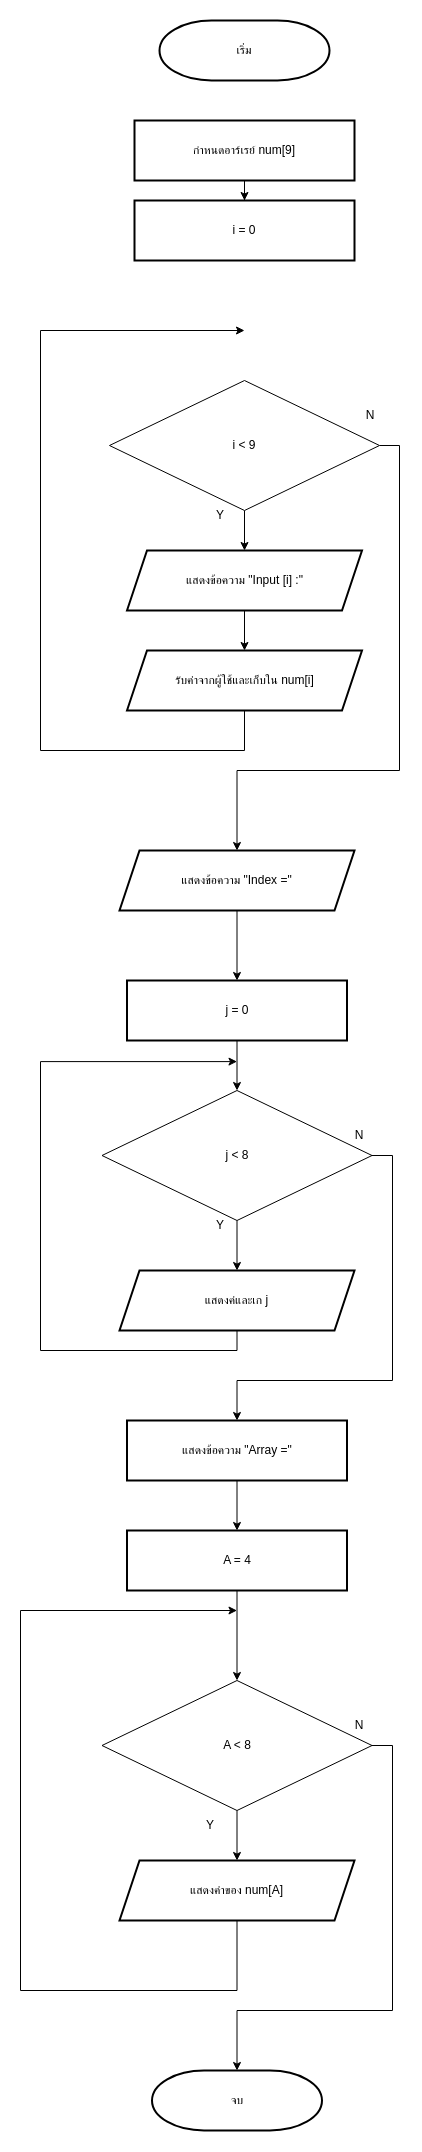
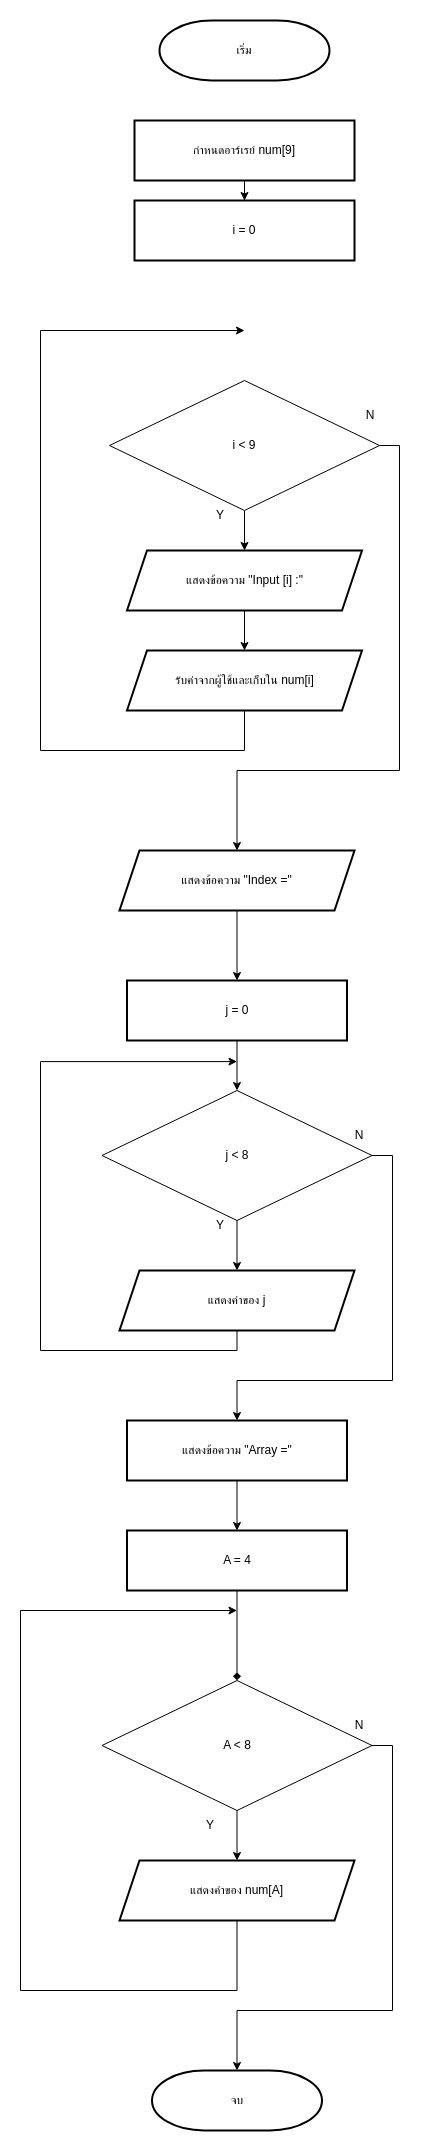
(237, 1301) -> (237, 1301)
(237, 1672) -> (237, 1671)
